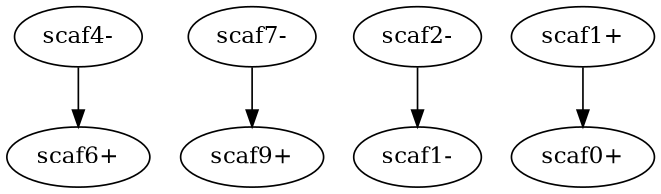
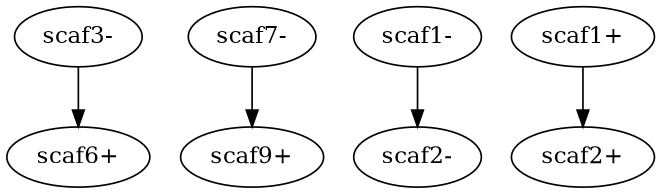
(78, 37) -> (78, 37)
(418, 89) -> (418, 89)
(583, 157) -> (583, 157)
